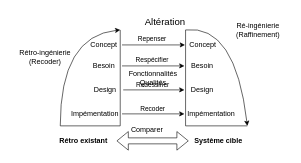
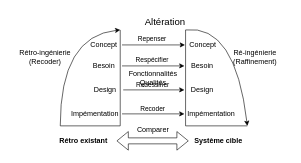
(258, 30) -> (255, 57)
(147, 129) -> (153, 129)
